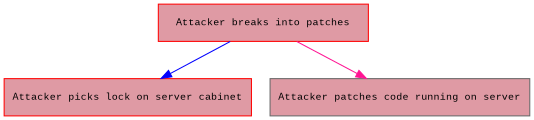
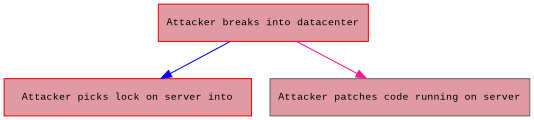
(263, 23) -> (263, 23)
(128, 97) -> (128, 97)
